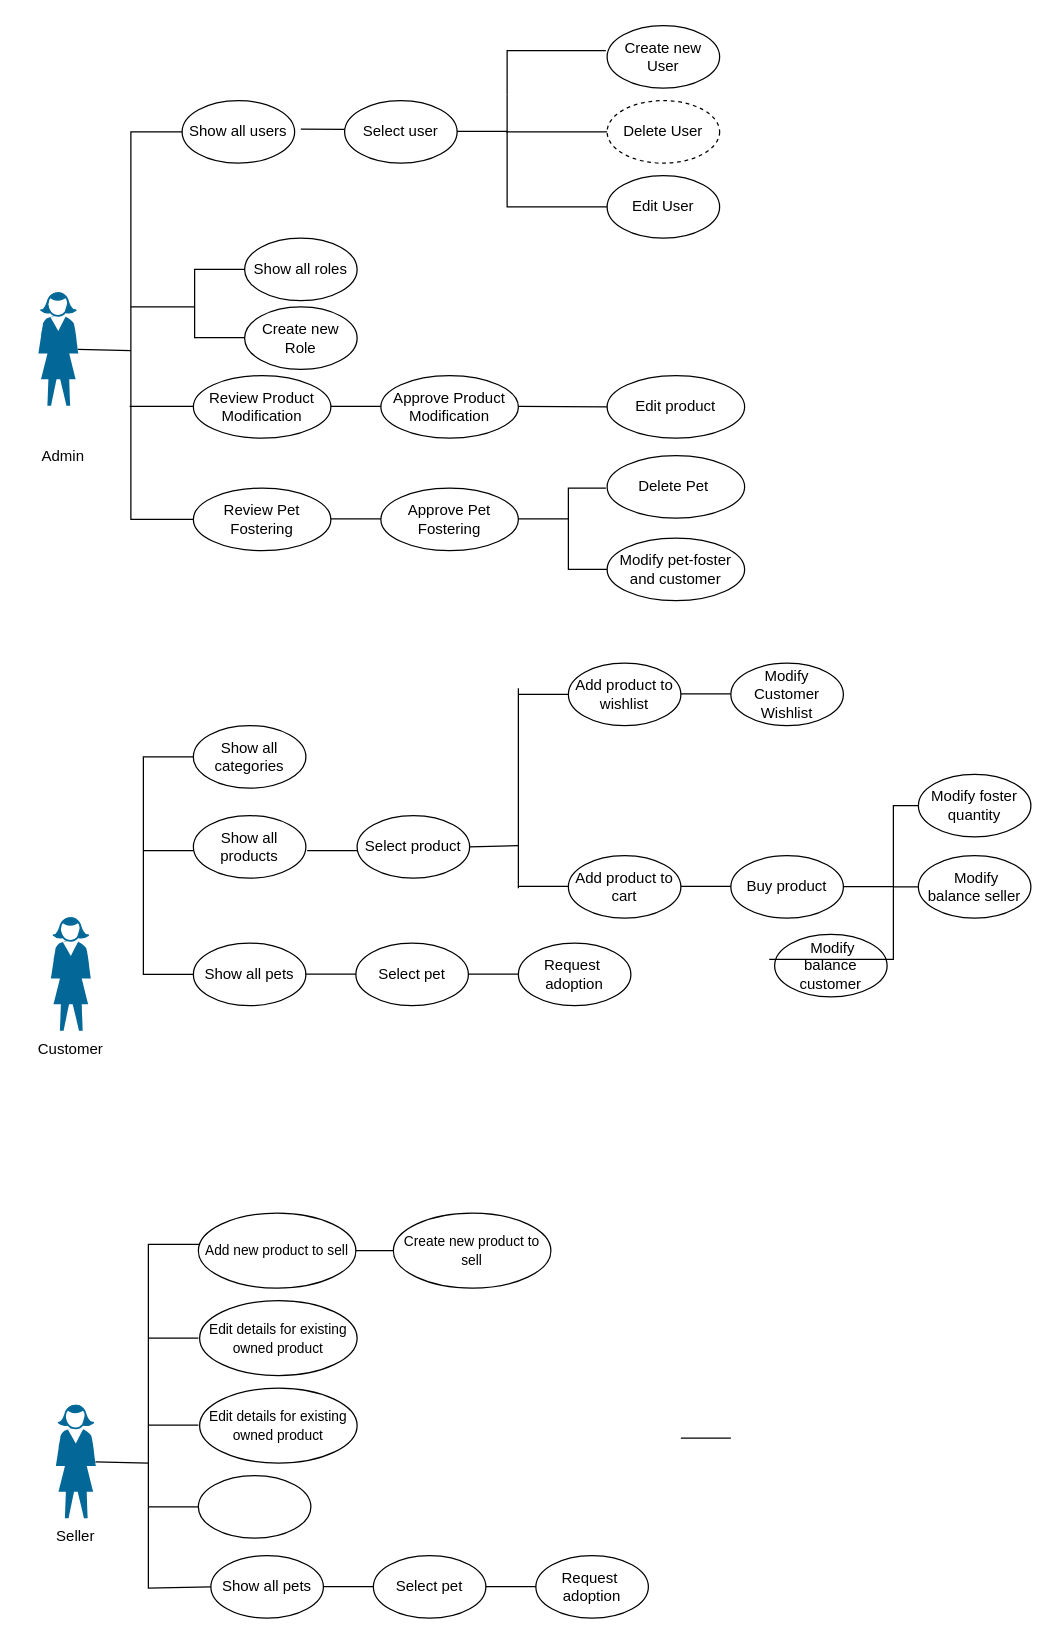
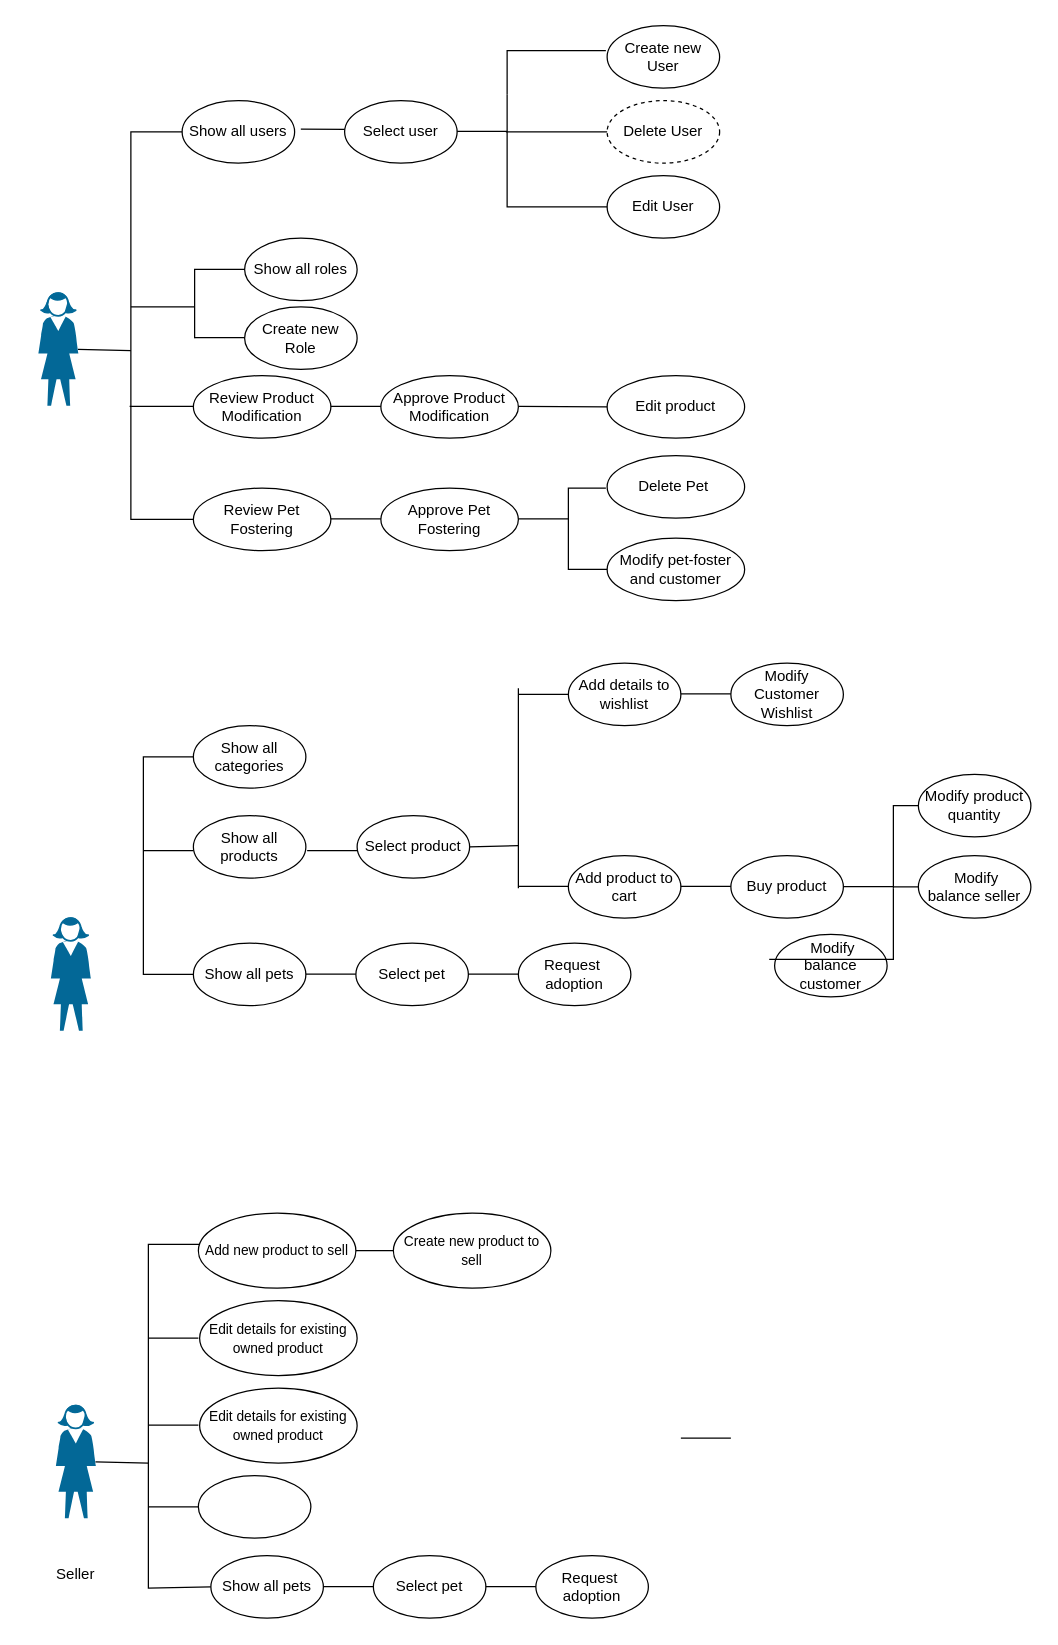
(63, 457) -> none
(624, 694) -> (624, 694)
(974, 806) -> (974, 806)
(71, 1049) -> none
(76, 1537) -> (76, 1574)
